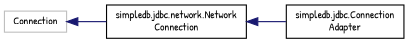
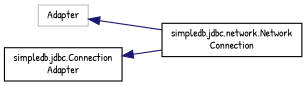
(36, 22) -> (63, 16)
(272, 22) -> (148, 52)
